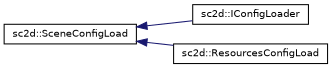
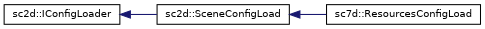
(170, 23) -> (144, 14)
(251, 54) -> (404, 14)
